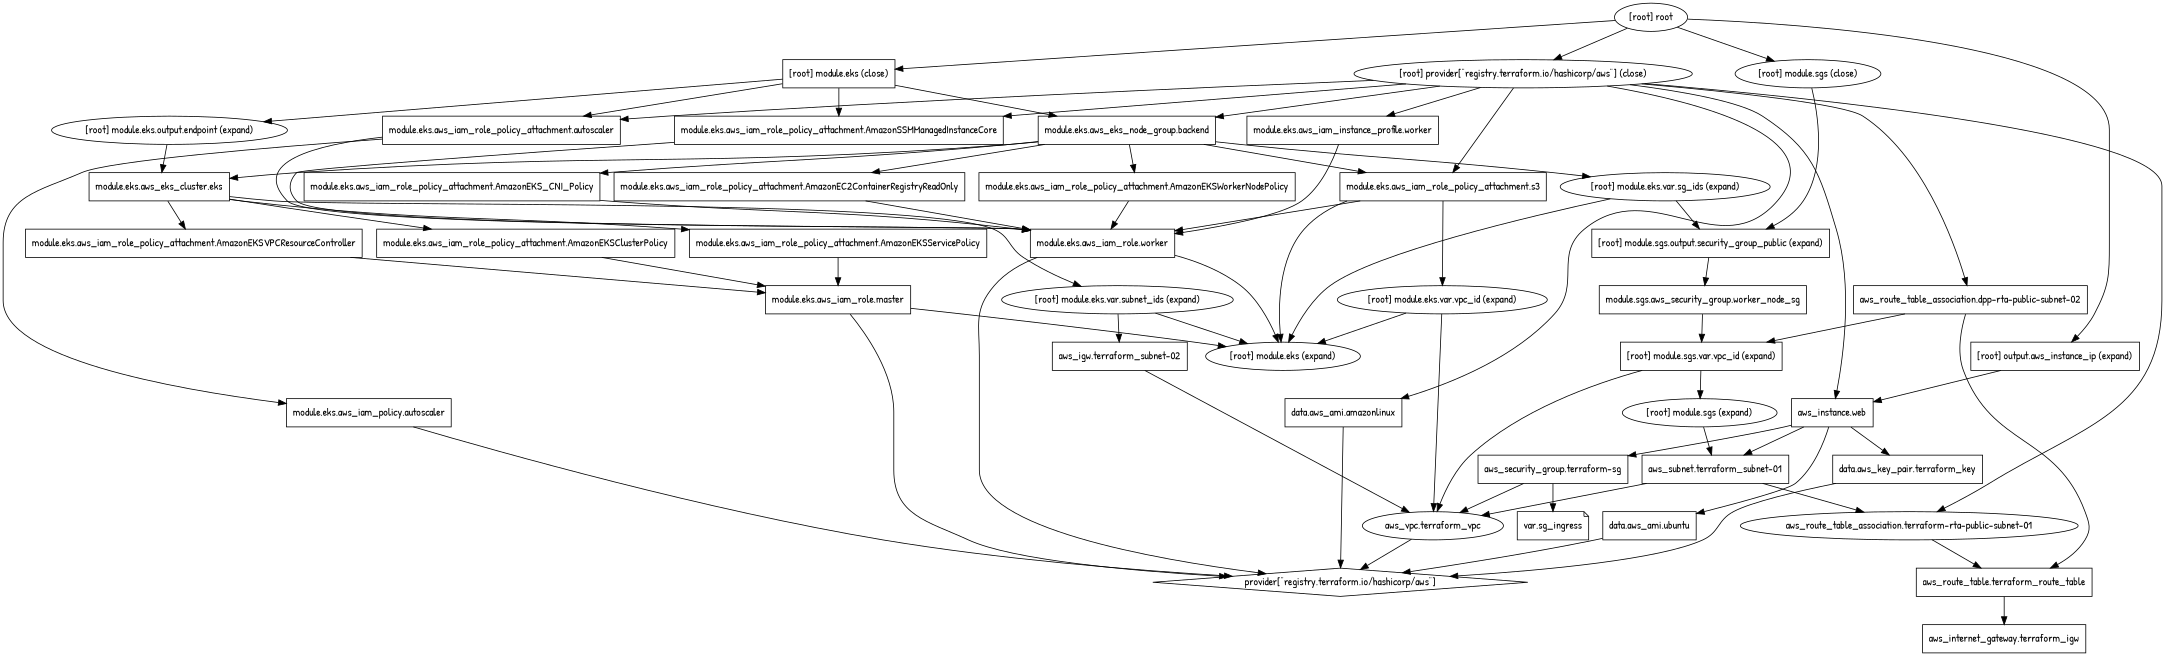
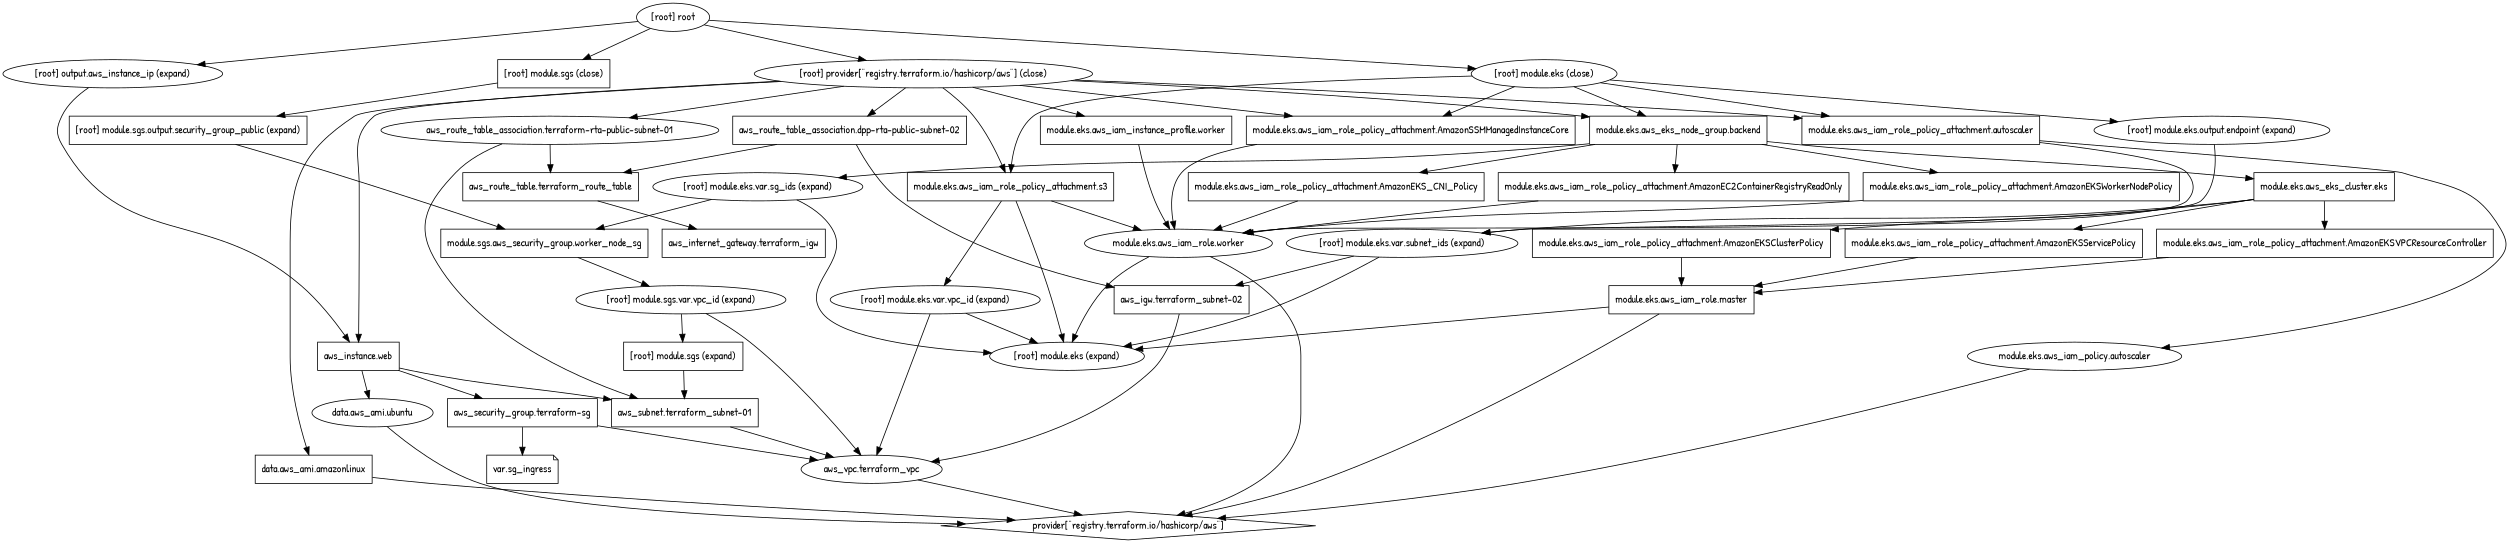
(839, 74) -> (1544, 74)
(1808, 74) -> (554, 74)
(165, 153) -> (1876, 223)
(1281, 158) -> (1174, 91)
(1685, 212) -> (660, 213)
(1103, 243) -> (1178, 243)
(1840, 327) -> (966, 239)
(1701, 356) -> (681, 300)
(2055, 356) -> (113, 74)
(369, 413) -> (2075, 356)
(1700, 413) -> (683, 356)
(1908, 469) -> none
(1809, 497) -> (462, 295)
(1649, 526) -> (373, 413)
